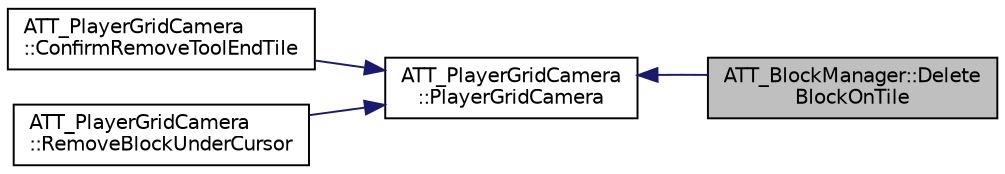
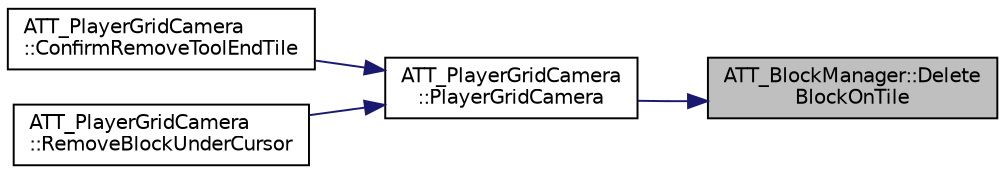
(683, 75) -> (663, 101)
